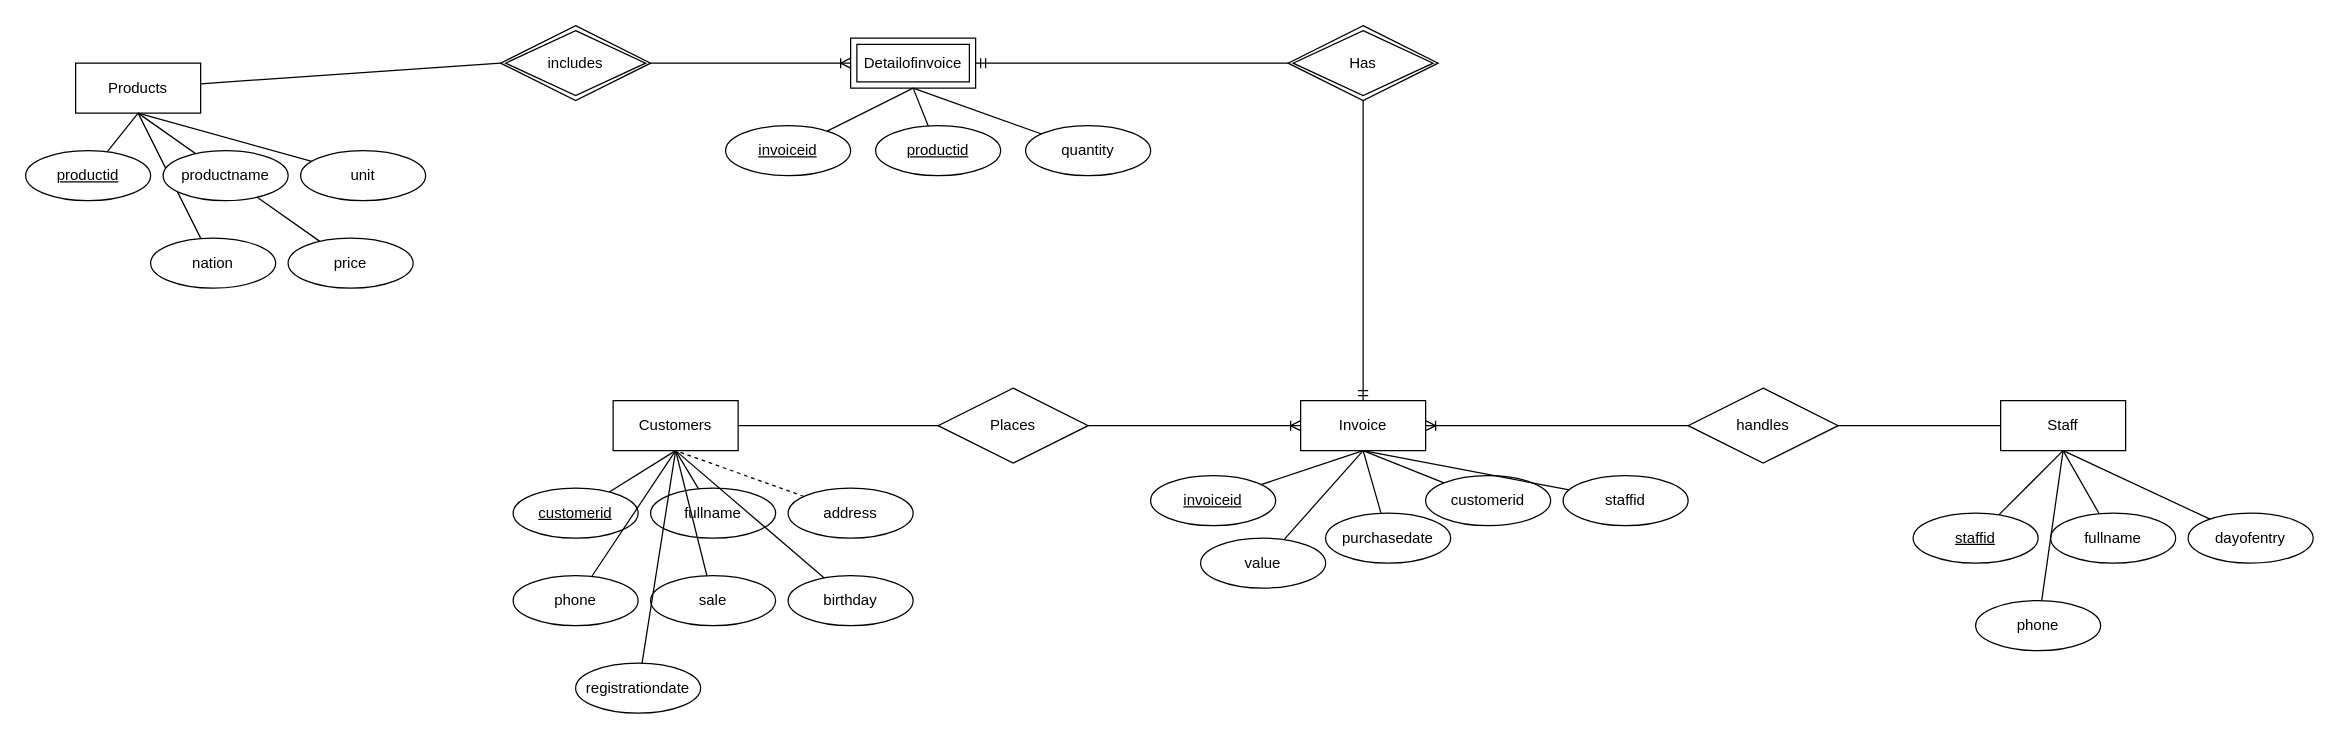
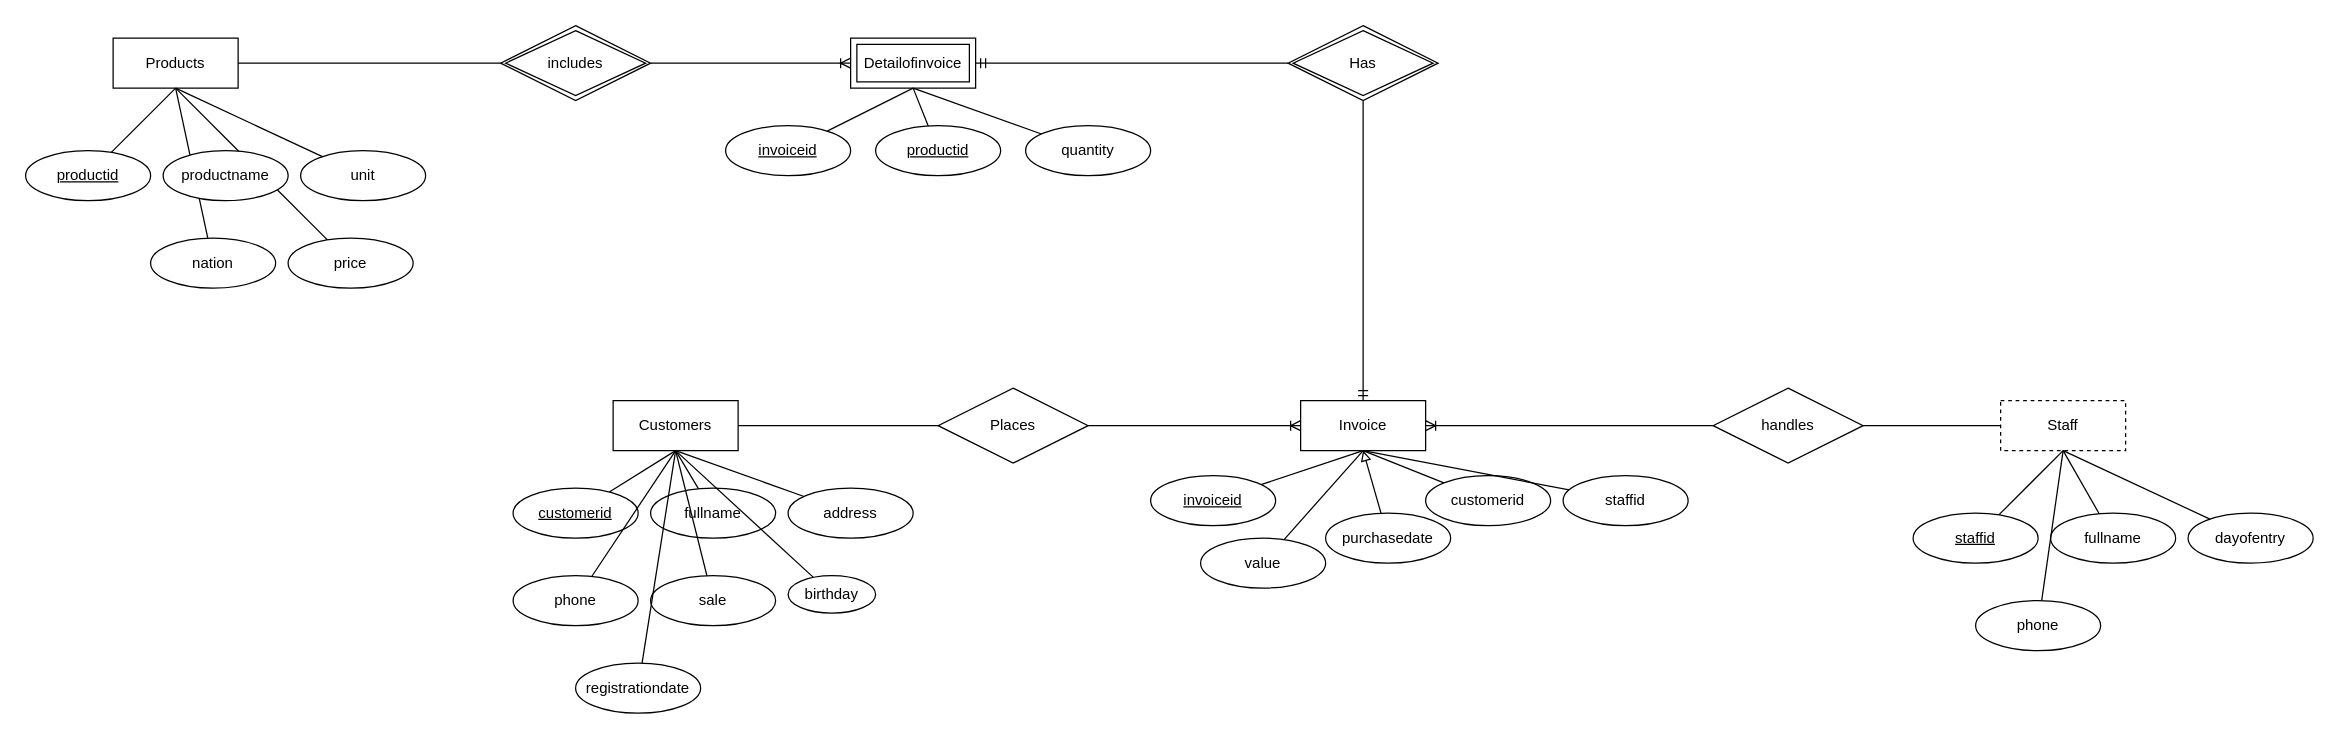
(138, 88) -> (176, 63)
(1763, 426) -> (1788, 426)
(2063, 426) -> (2063, 426)
(1365, 457) -> (1366, 461)
(743, 475) -> (743, 475)
(851, 601) -> (832, 594)
